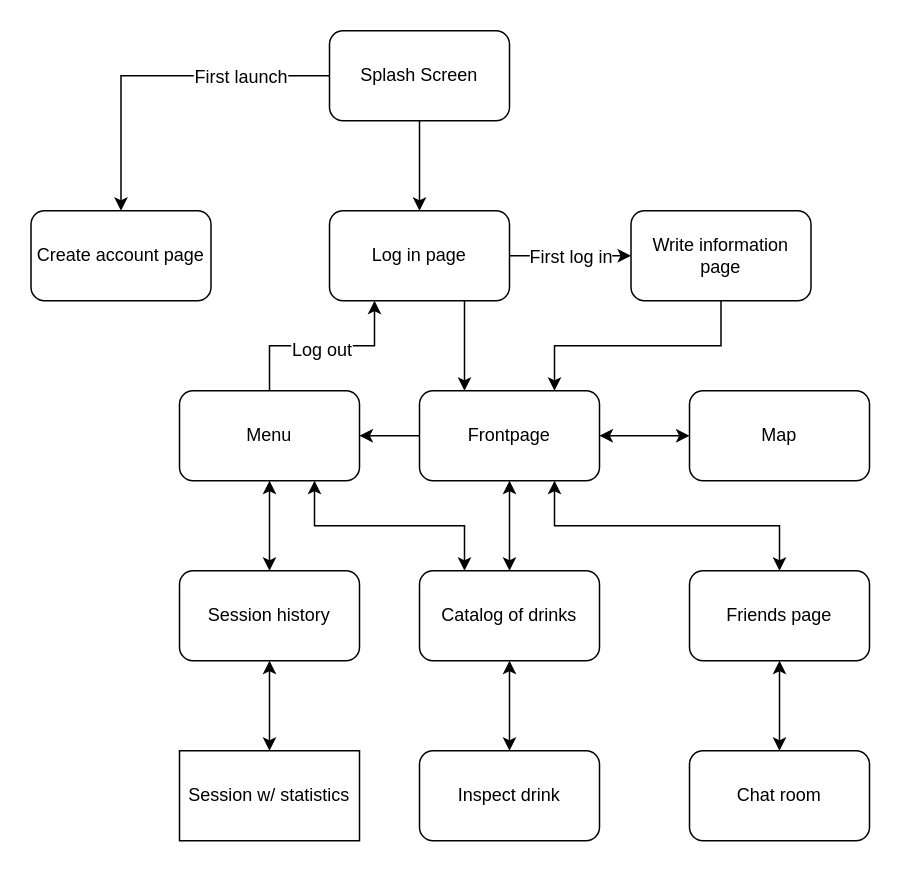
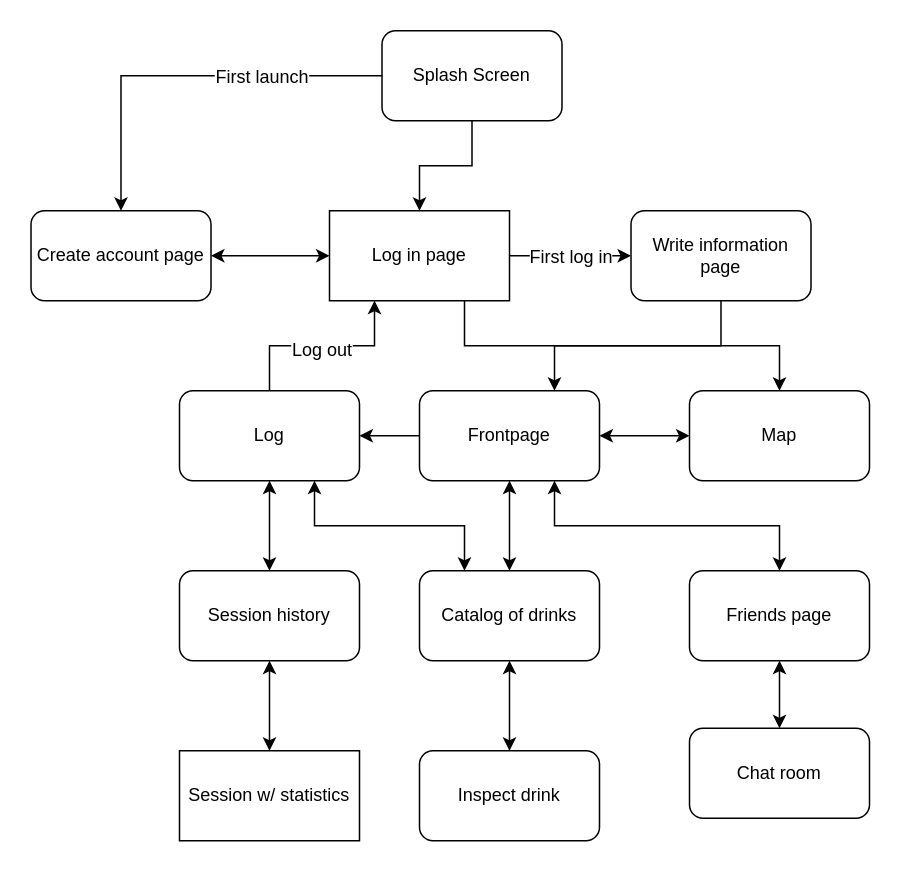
(419, 76) -> (472, 76)
none -> (269, 256)
(419, 256) -> (419, 256)
(464, 362) -> (767, 346)
(269, 436) -> (269, 436)
(779, 796) -> (779, 773)
